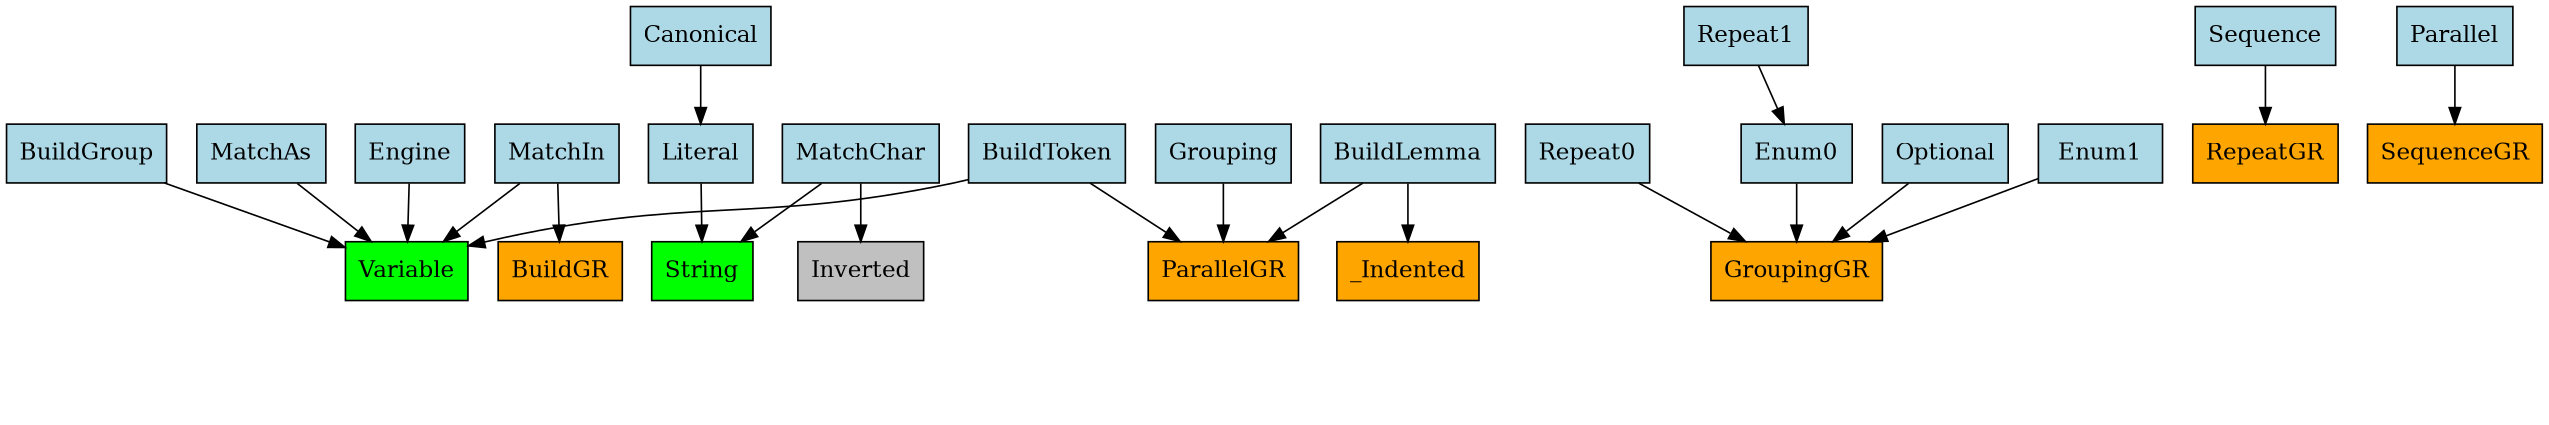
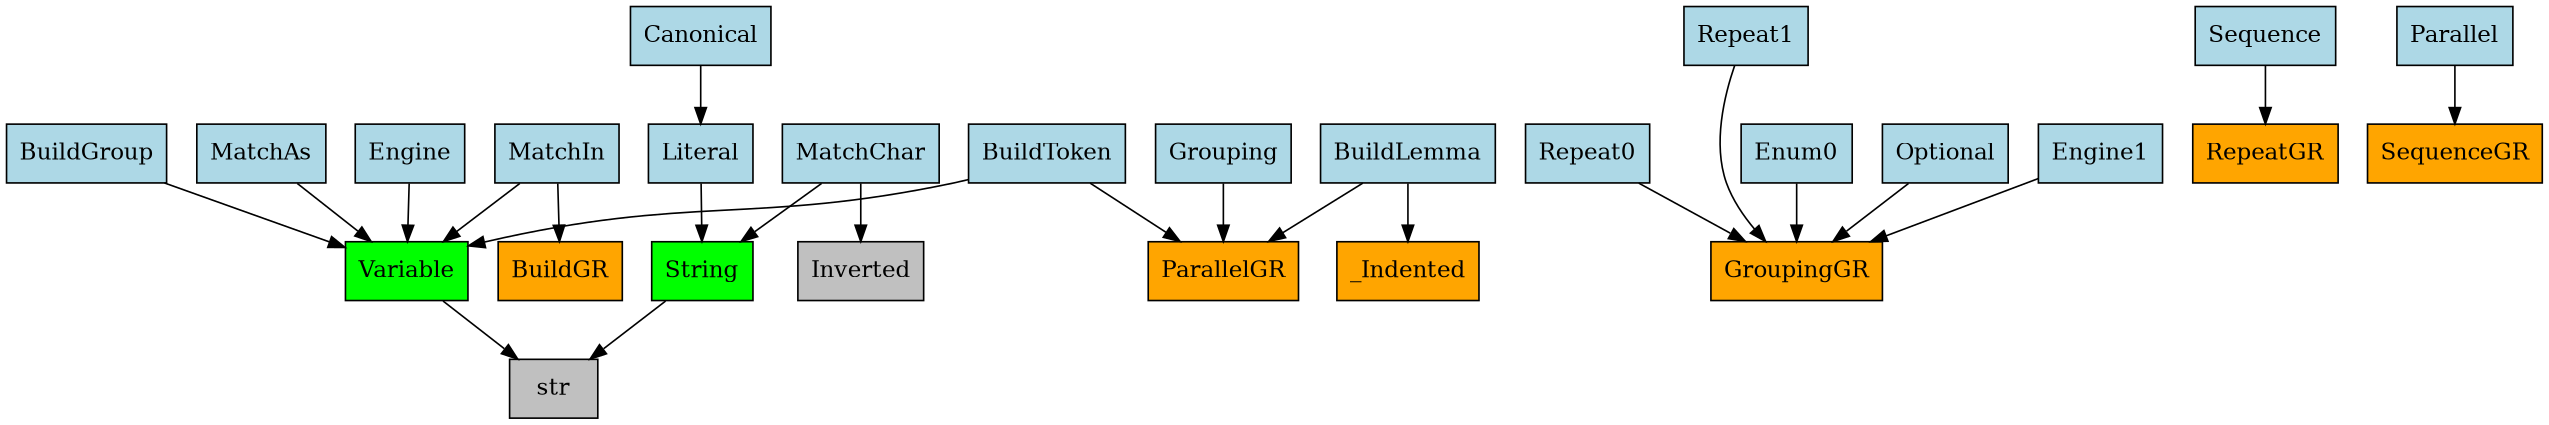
(1768, 87) -> (1720, 151)
(2100, 154) -> (2100, 154)
none -> (554, 389)
